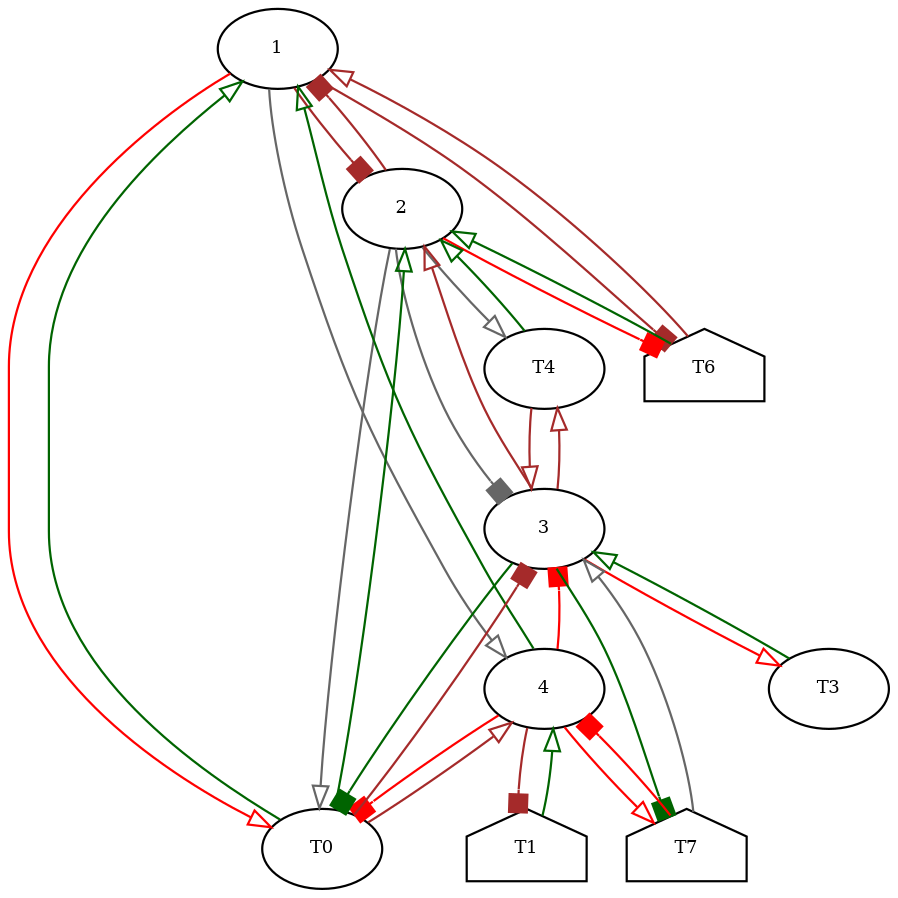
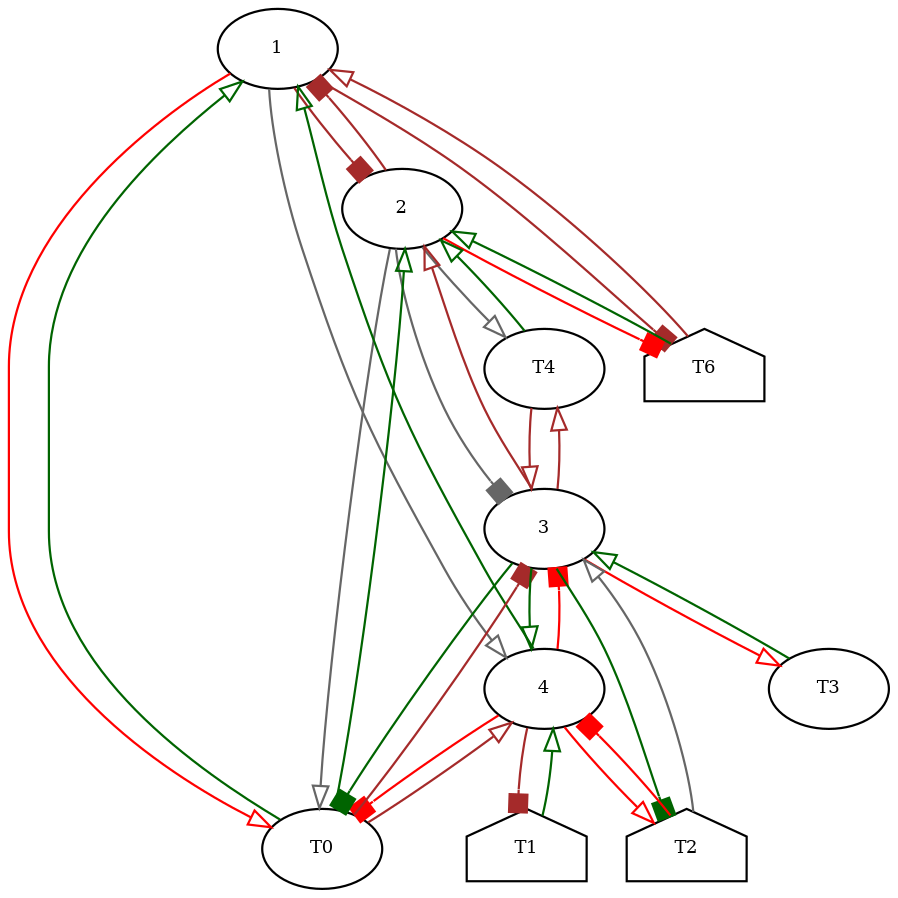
none -> (530, 597)
(687, 849) -> (687, 849)
